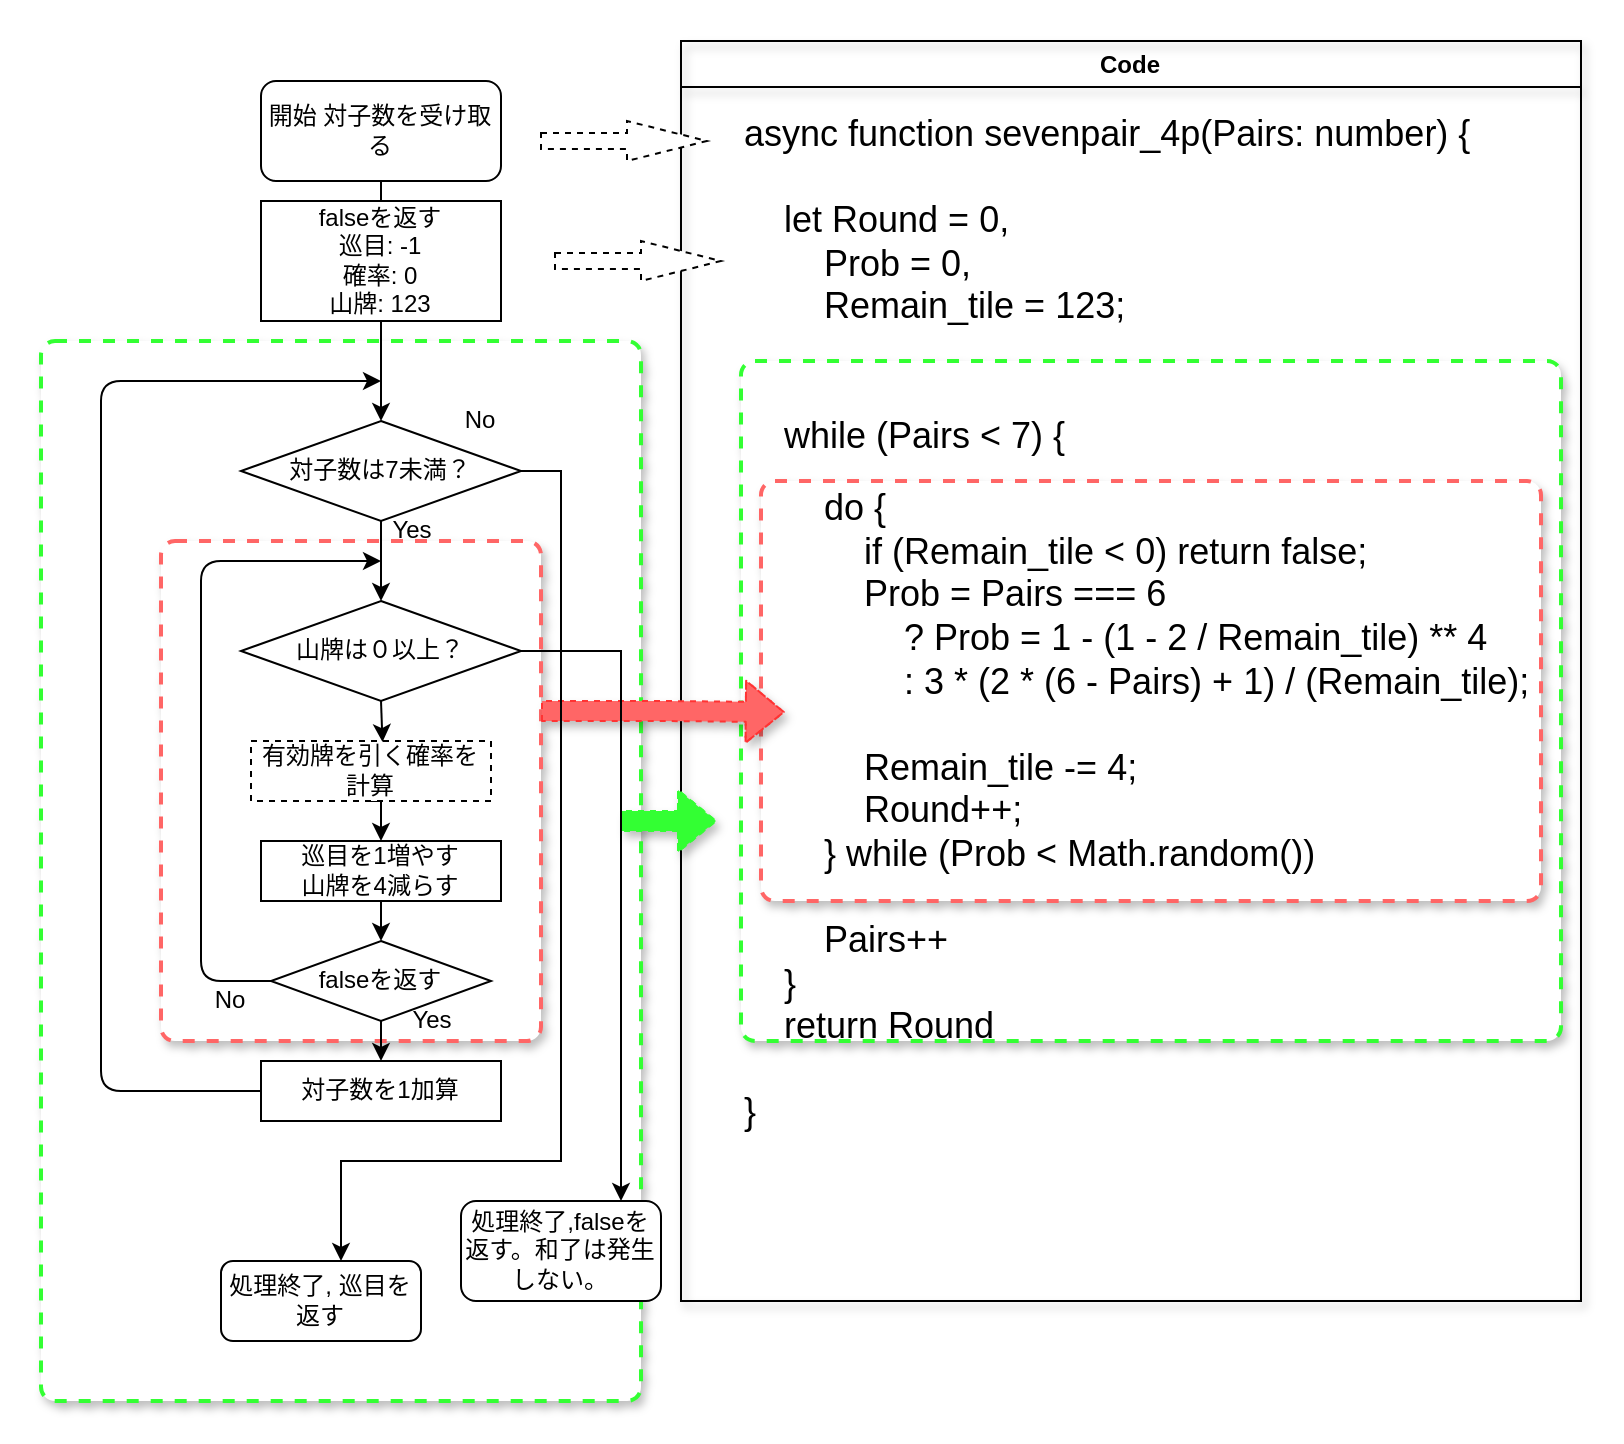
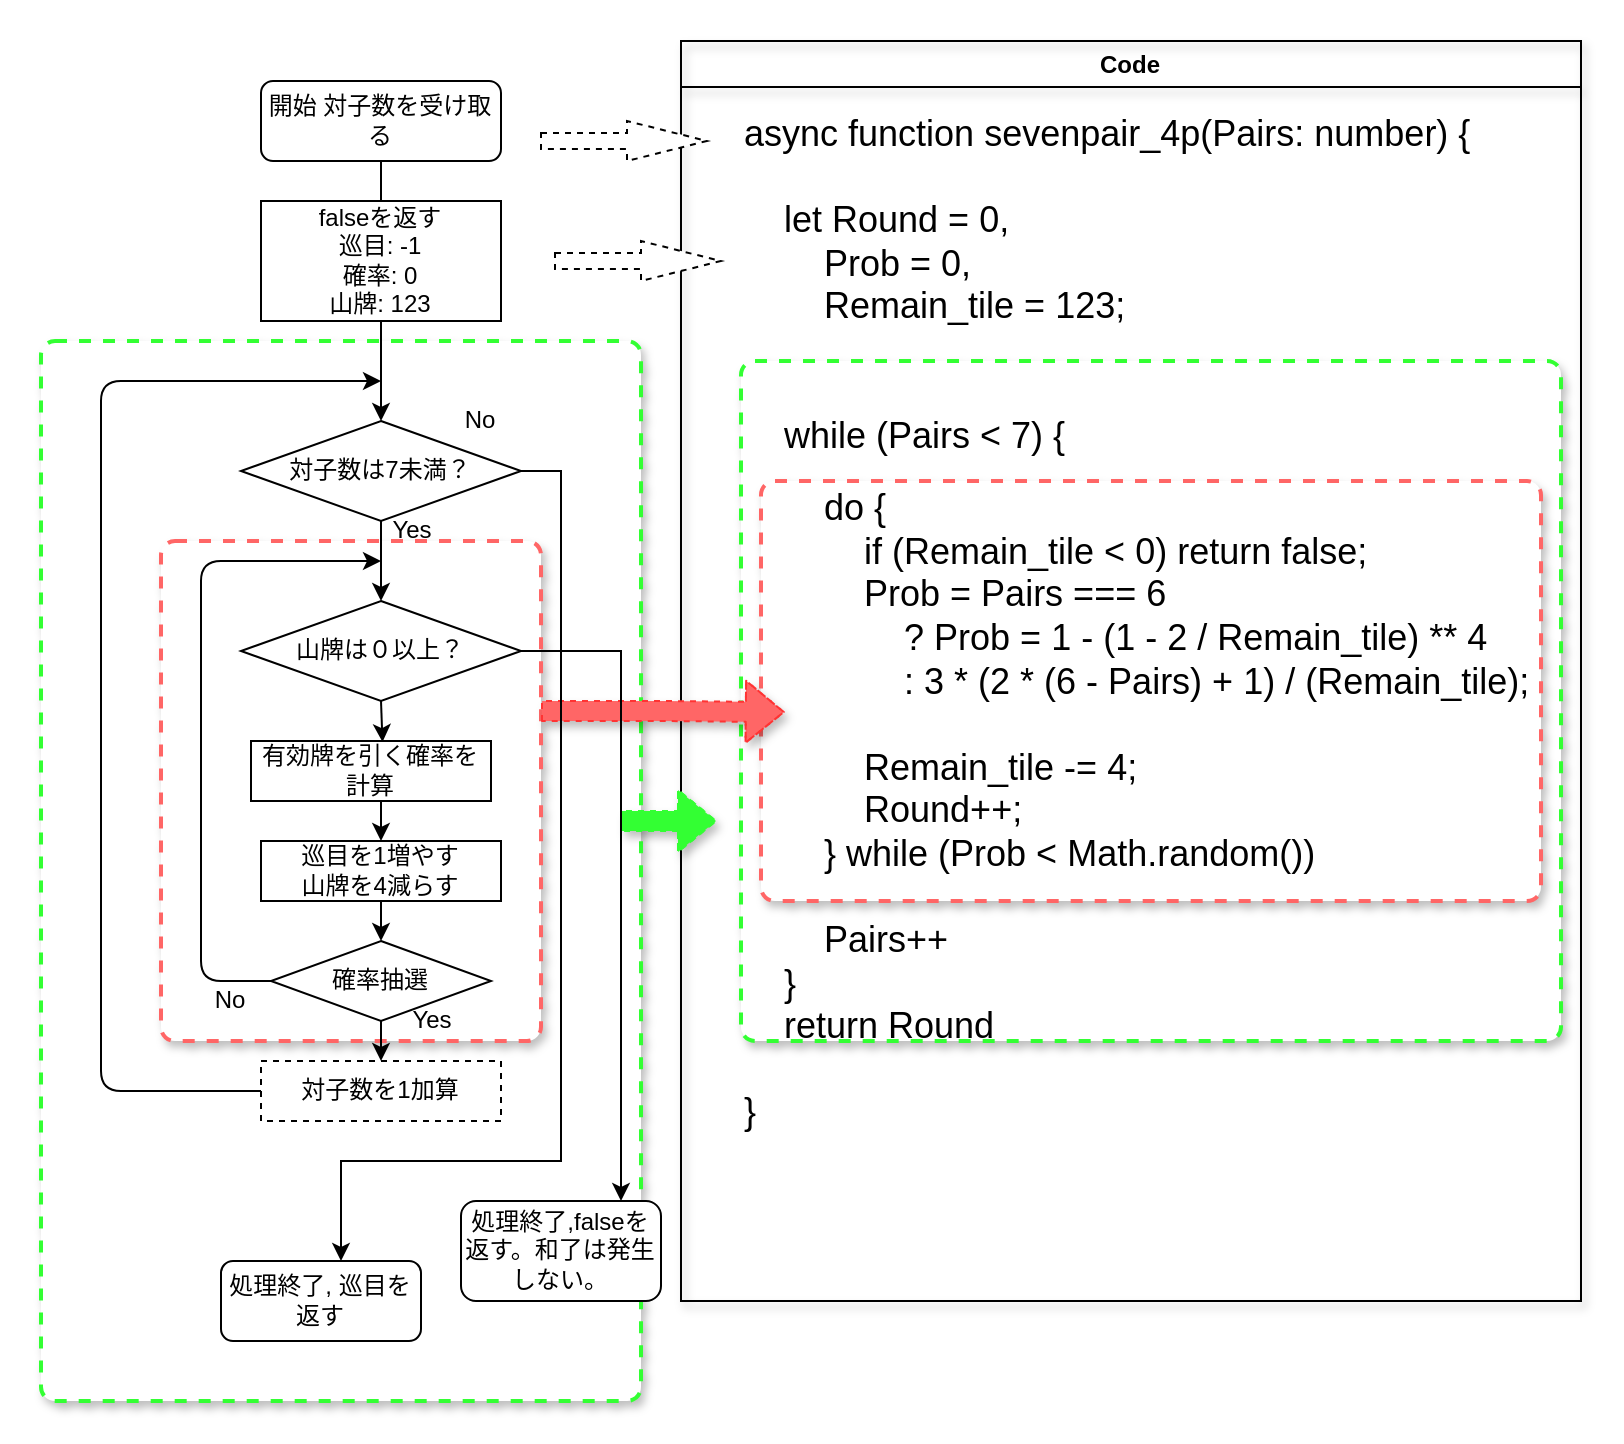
(381, 131) -> (381, 121)
(371, 771) -> (371, 771)
(381, 981) -> (381, 981)
(381, 1091) -> (381, 1091)
